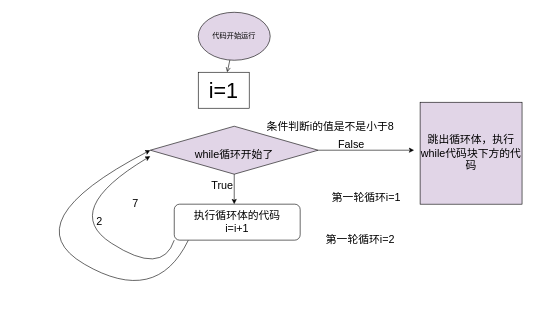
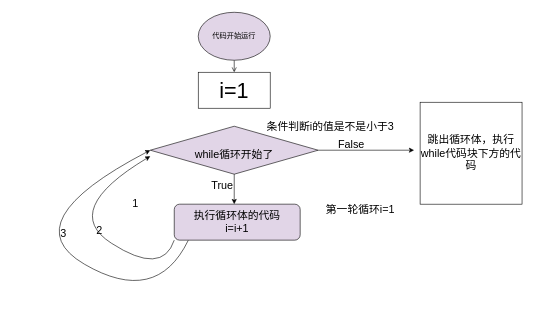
(224, 90) -> (234, 90)
(331, 126) -> (331, 126)
(471, 153) -> (471, 153)
(366, 198) -> (360, 210)
(136, 204) -> (136, 204)
(99, 222) -> (99, 231)
(237, 222) -> (237, 222)
none -> (63, 234)
(360, 240) -> none
